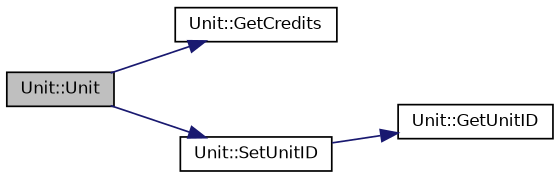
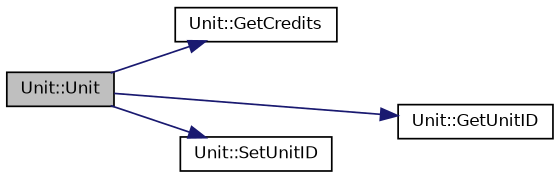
(356, 139) -> (247, 104)
